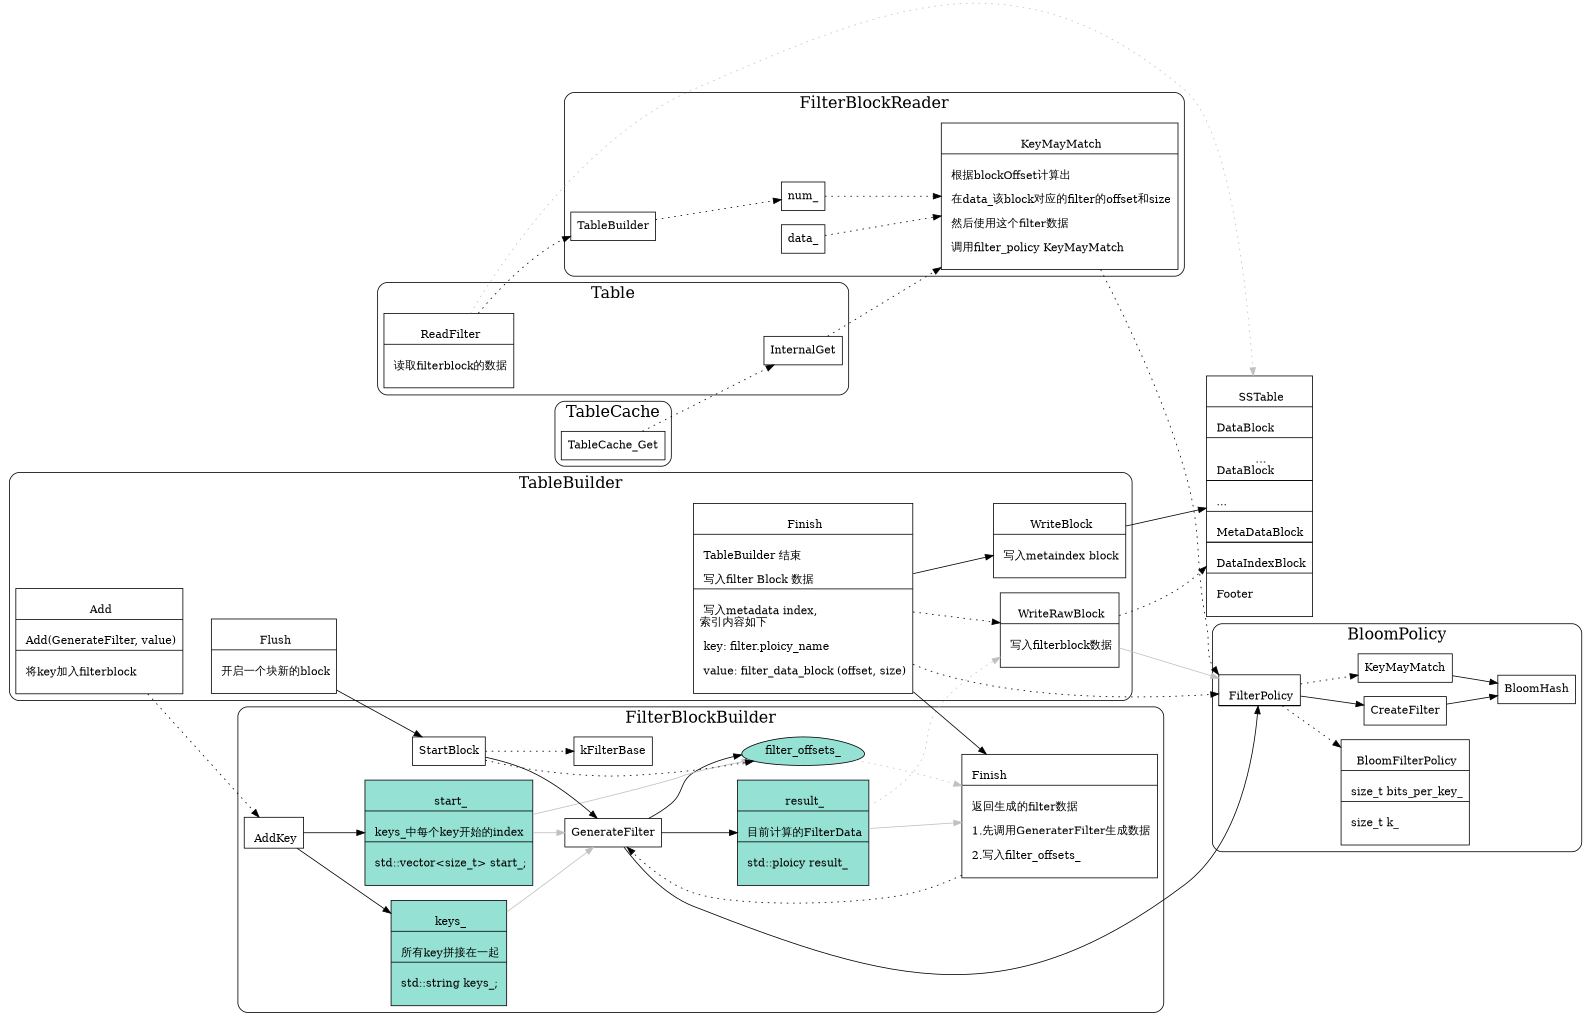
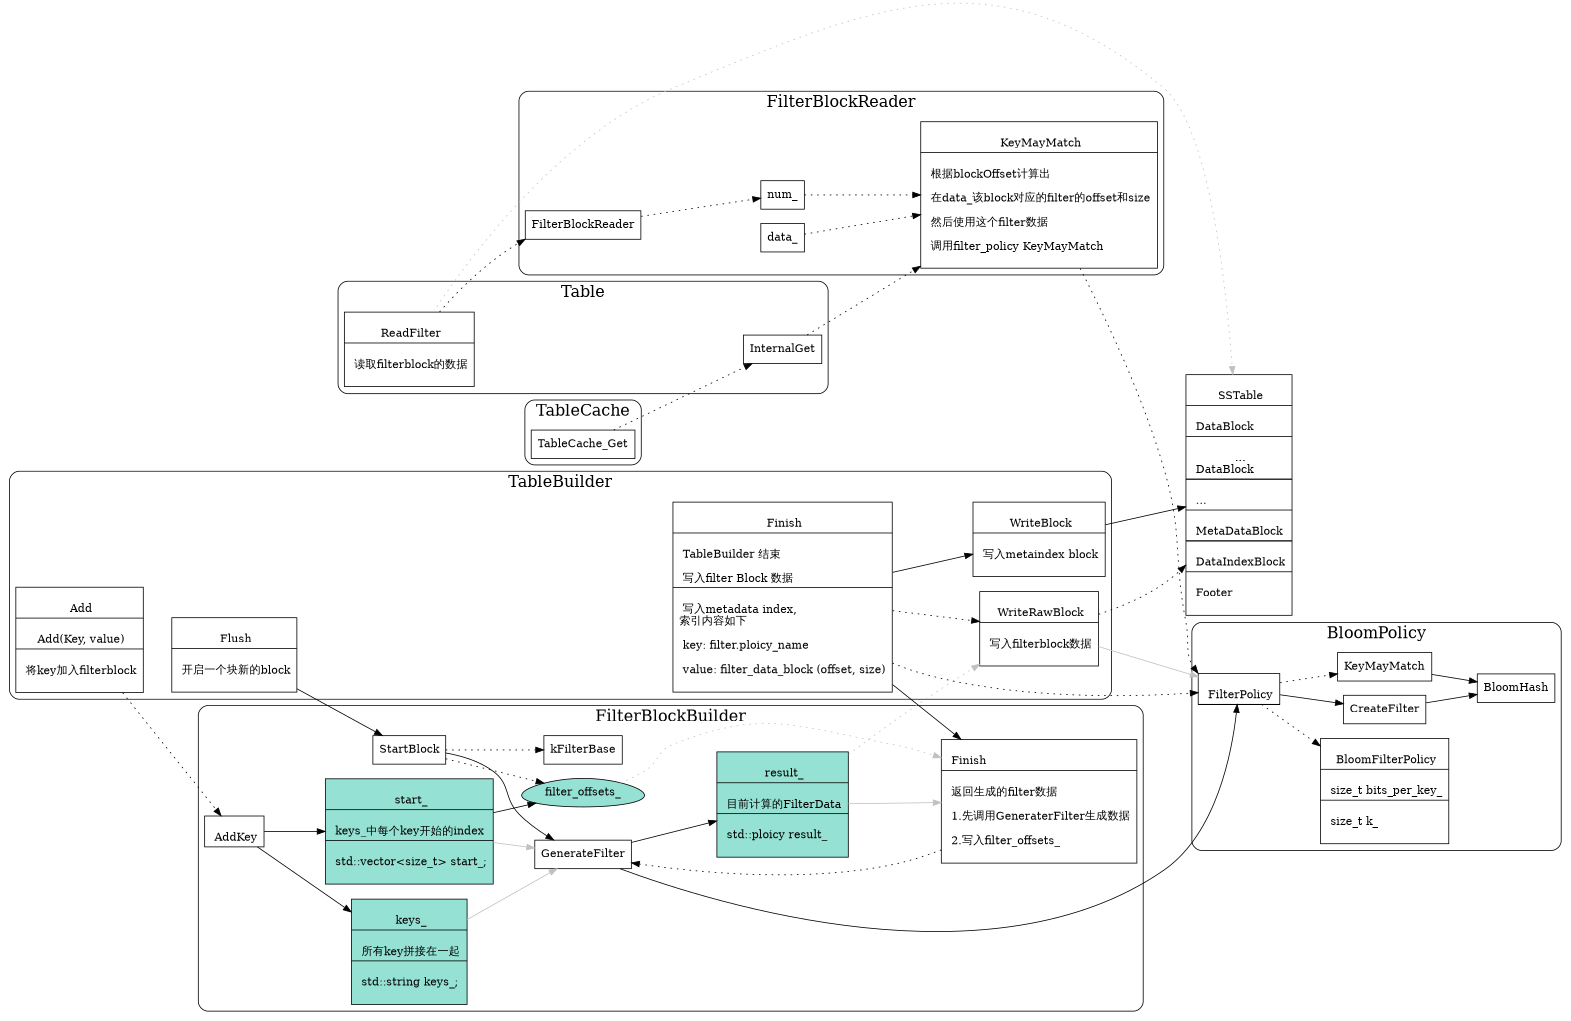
(613, 226) -> (583, 225)
(99, 641) -> (80, 639)
(686, 780) -> none
(638, 789) -> (509, 809)
